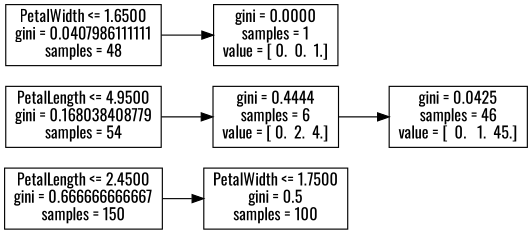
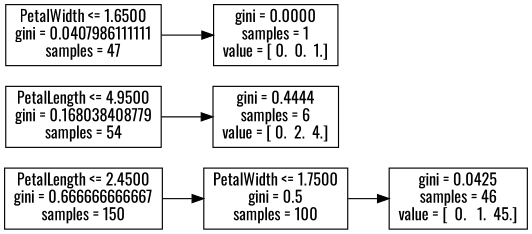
(83, 35) -> (83, 35)
(358, 117) -> (363, 199)
